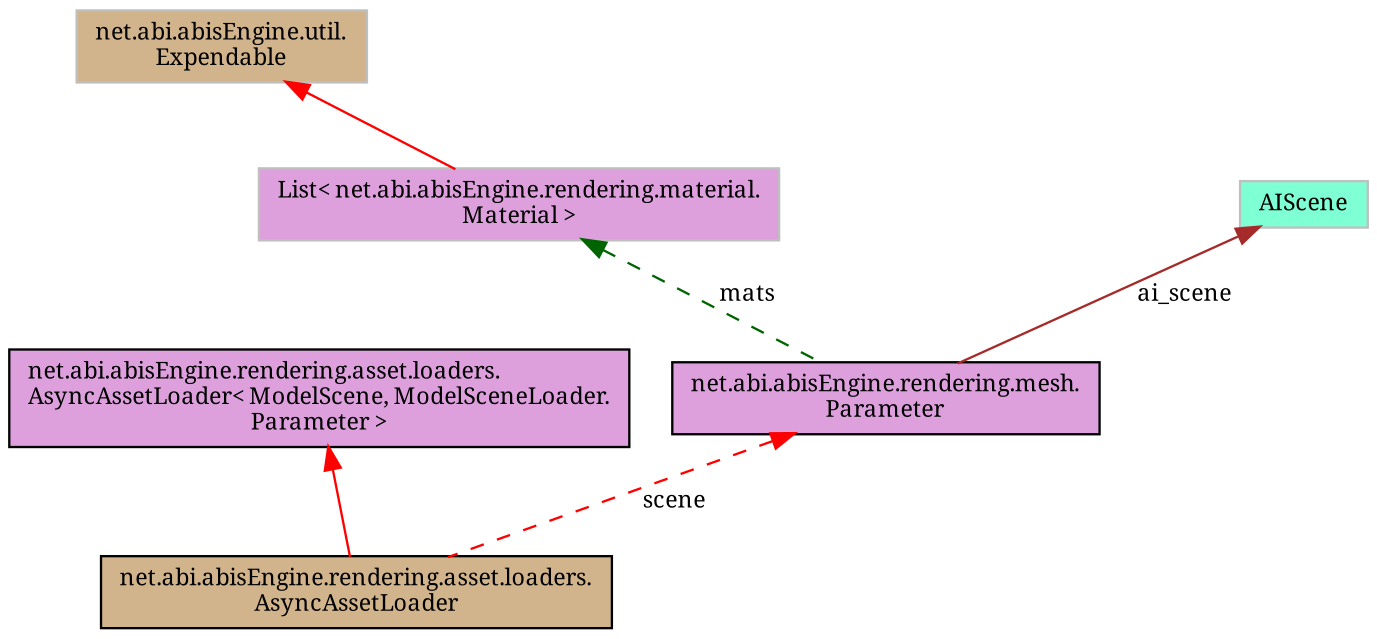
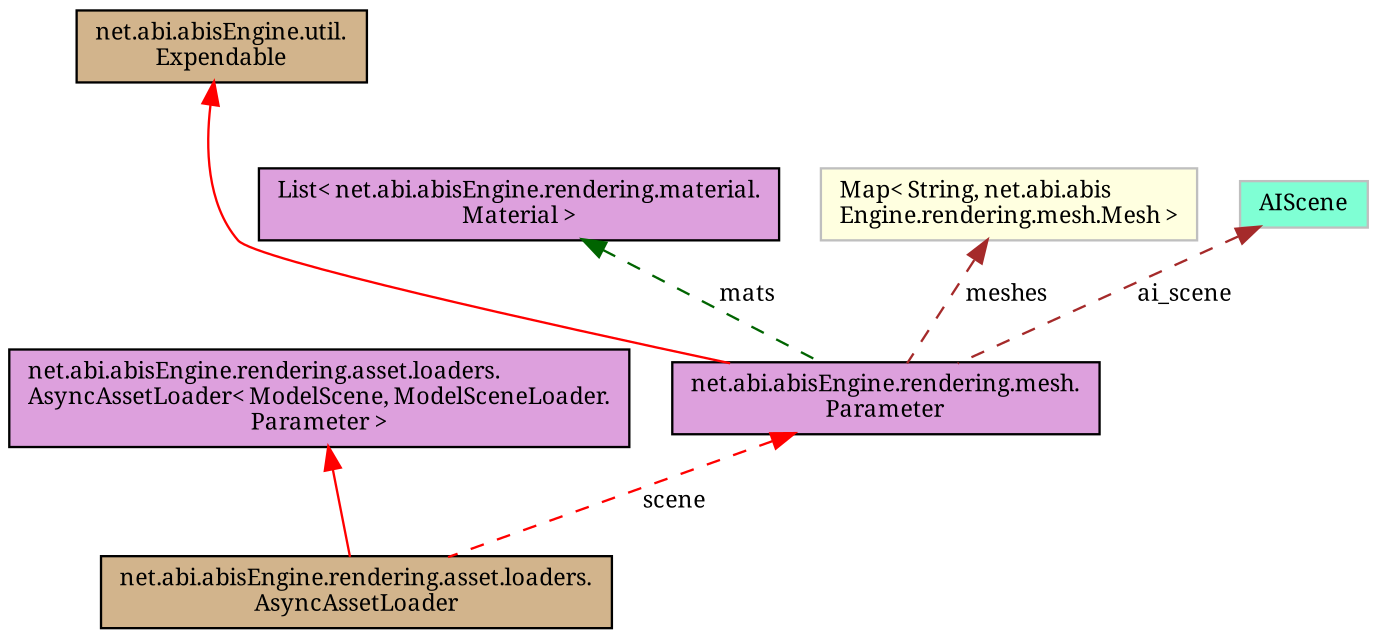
(222, 46) -> (222, 46)
(381, 131) -> (413, 292)
(519, 204) -> (519, 204)
none -> (1009, 204)
(1098, 300) -> (1098, 300)
